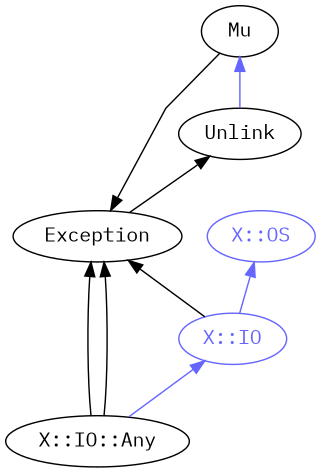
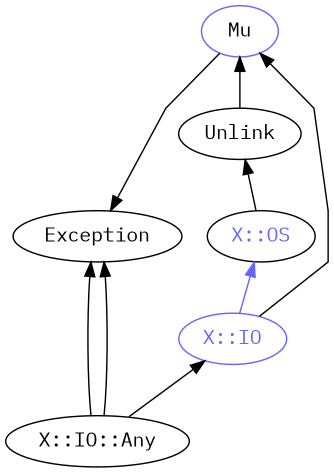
(240, 31) -> (240, 31)
(240, 90) -> (240, 90)
(164, 189) -> (252, 192)
(261, 236) -> (261, 236)
(172, 293) -> (326, 198)
(161, 393) -> (161, 393)
